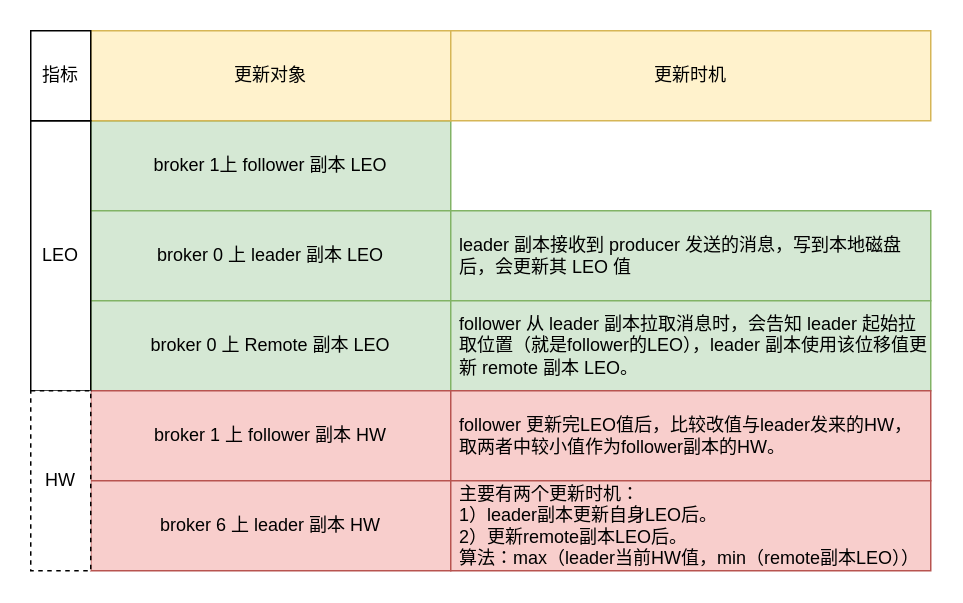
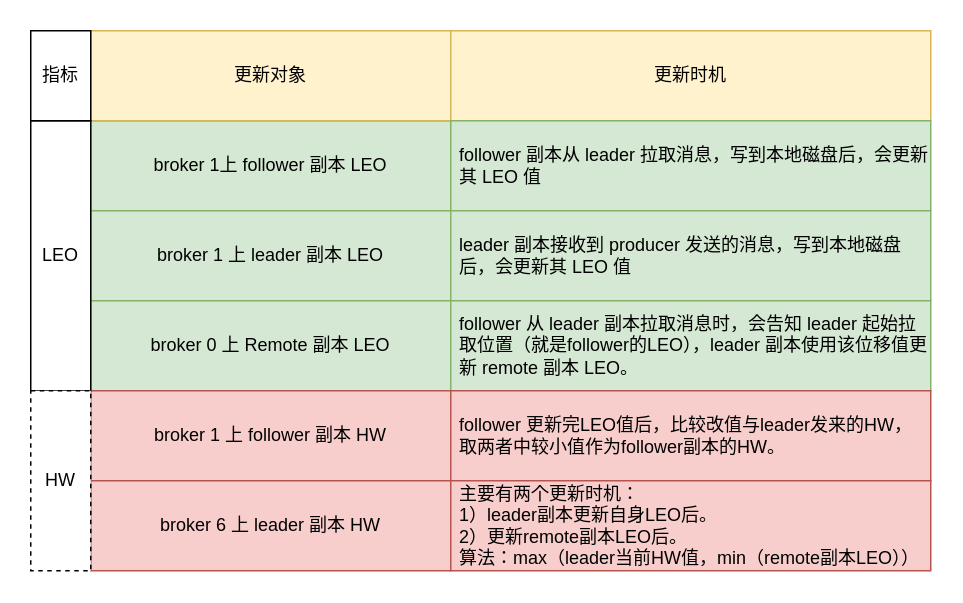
none -> (691, 166)
(271, 256) -> (271, 256)
